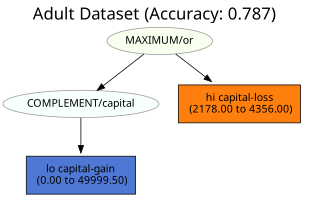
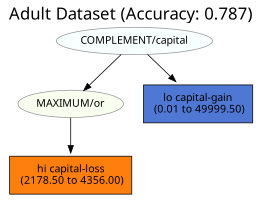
(123, 70) -> (105, 70)
(240, 109) -> (71, 180)
(81, 180) -> (198, 109)
